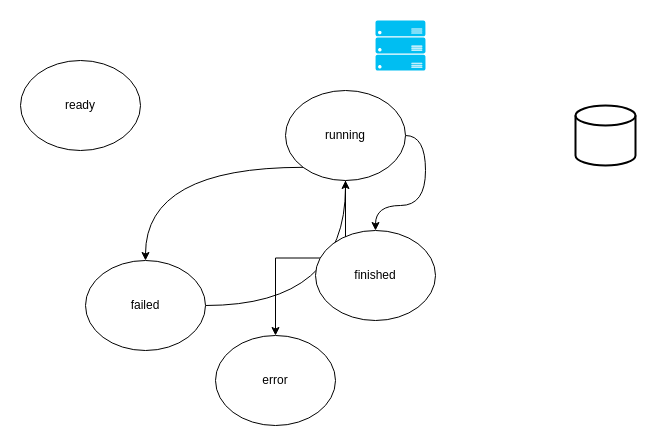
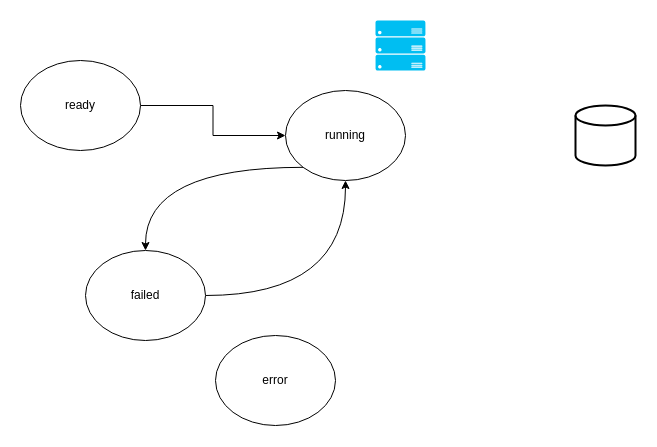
none -> (213, 118)
(422, 191) -> none
(276, 272) -> none
(376, 276) -> none
(146, 306) -> (146, 296)
